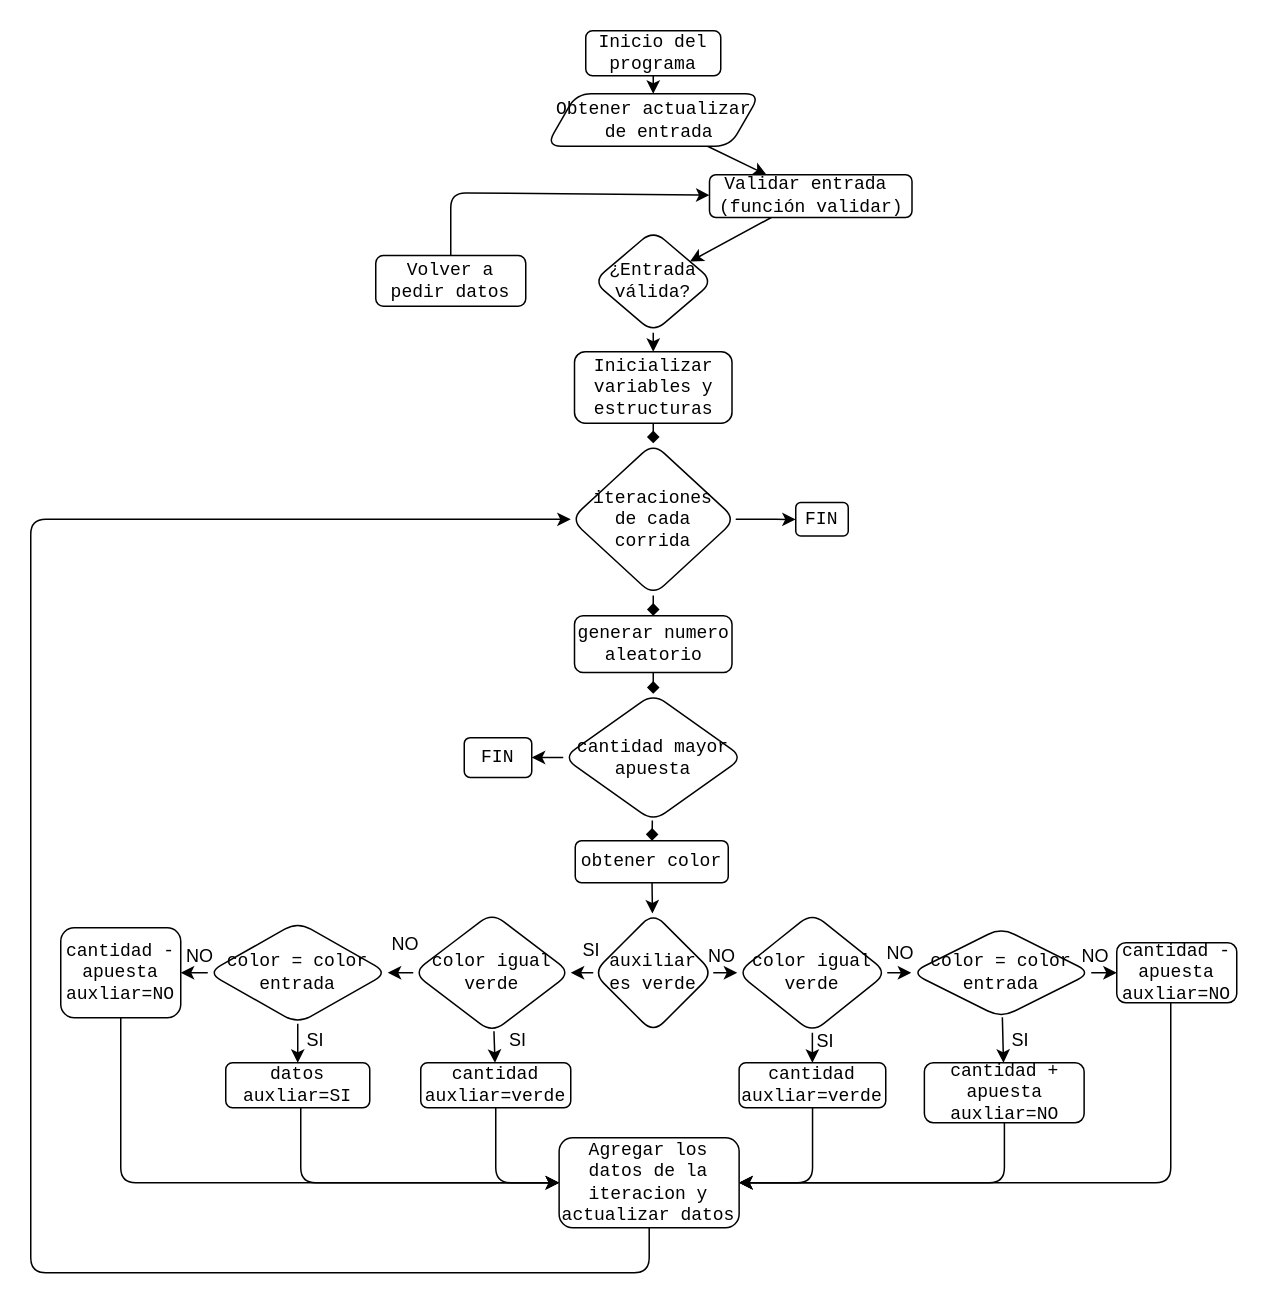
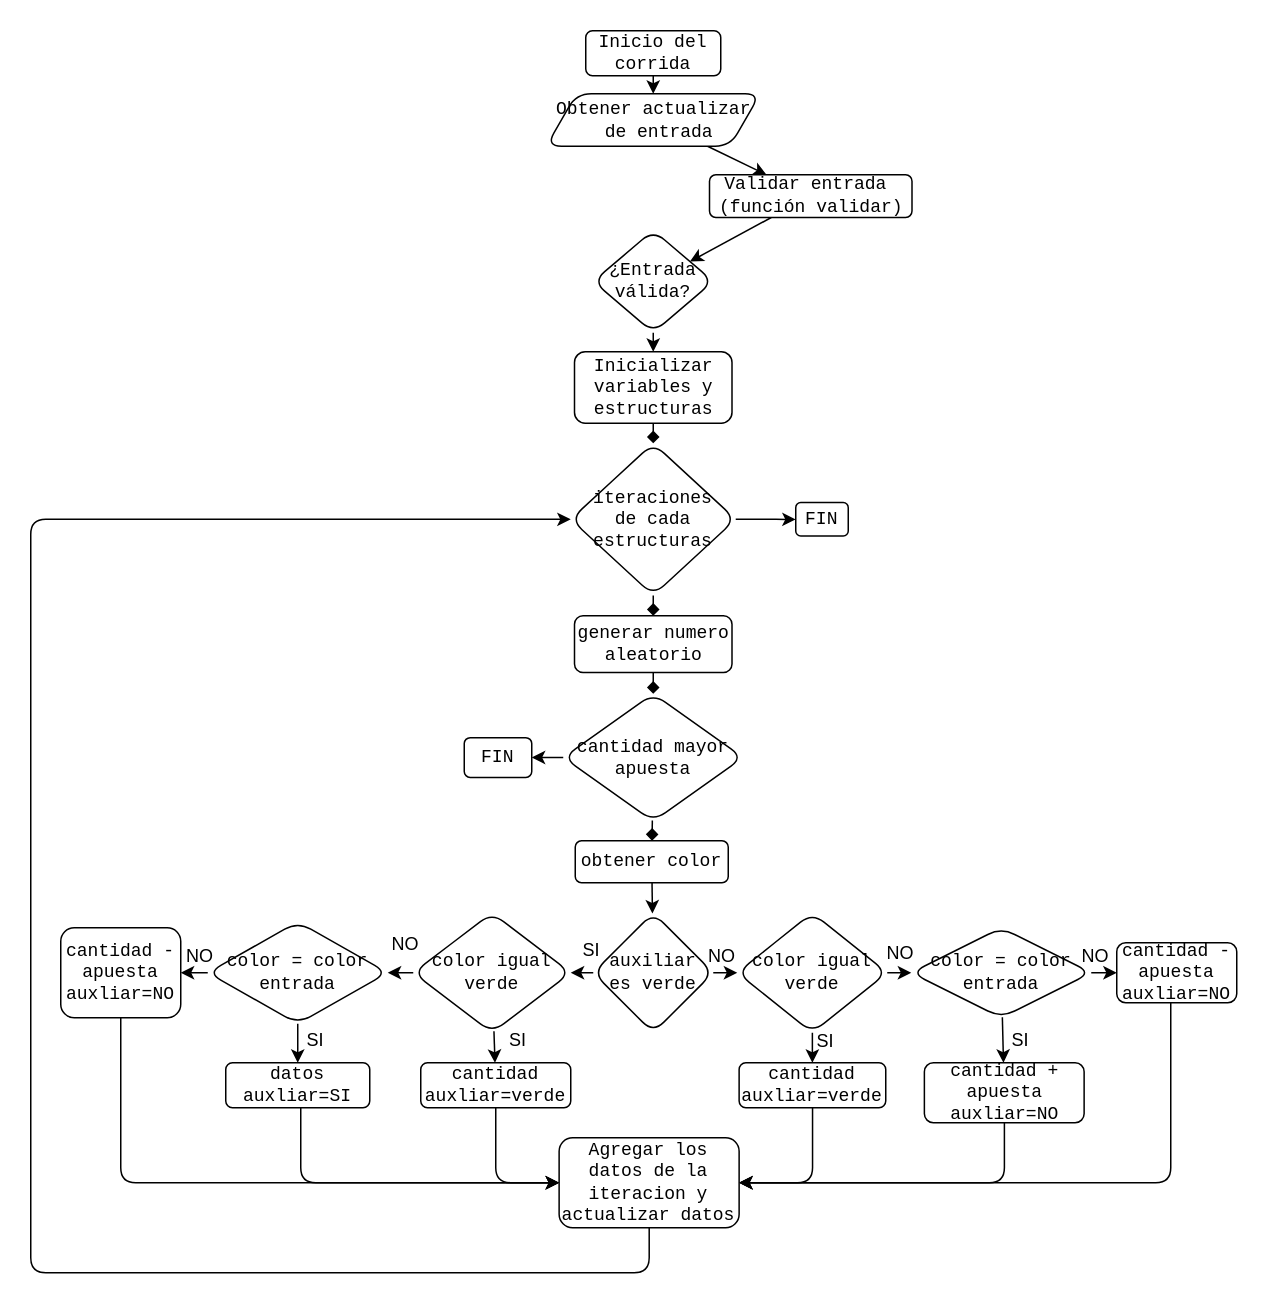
(653, 53) -> (653, 53)
(549, 194) -> none
(451, 281) -> none
(653, 520) -> (653, 520)
